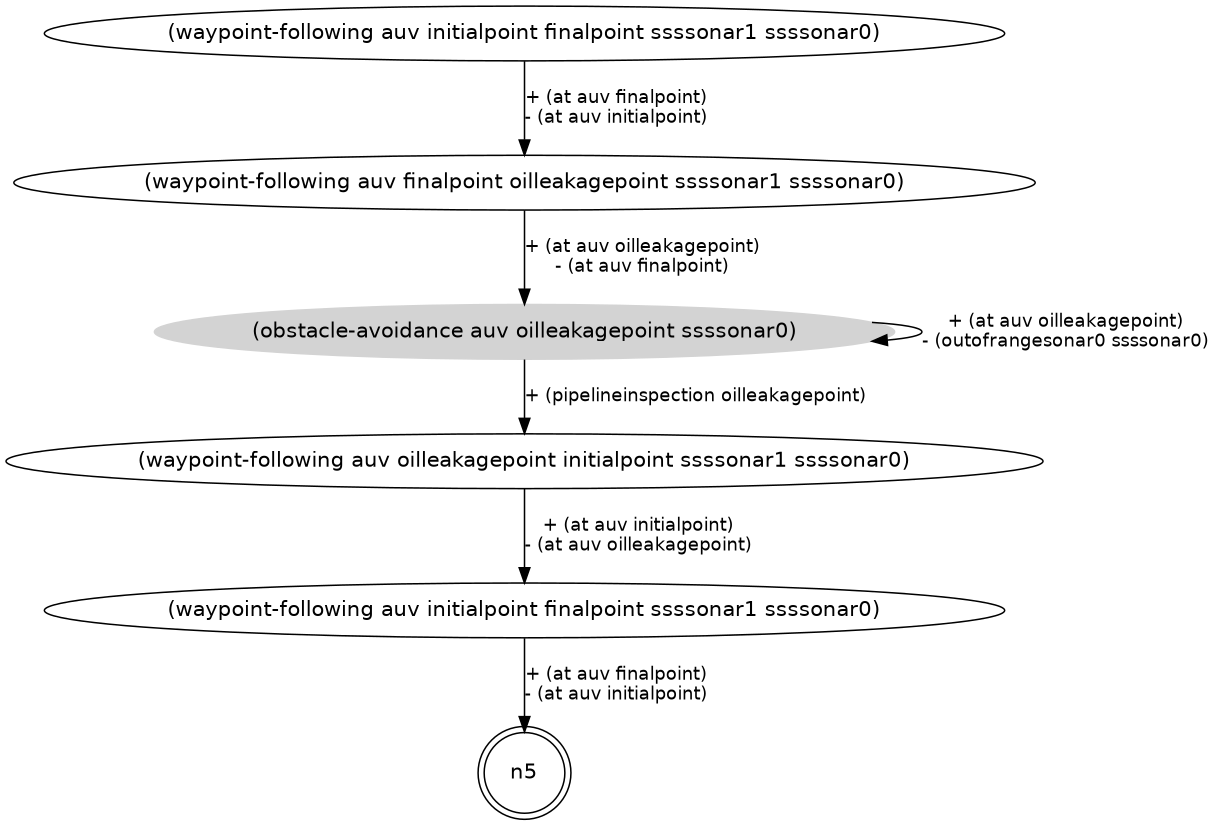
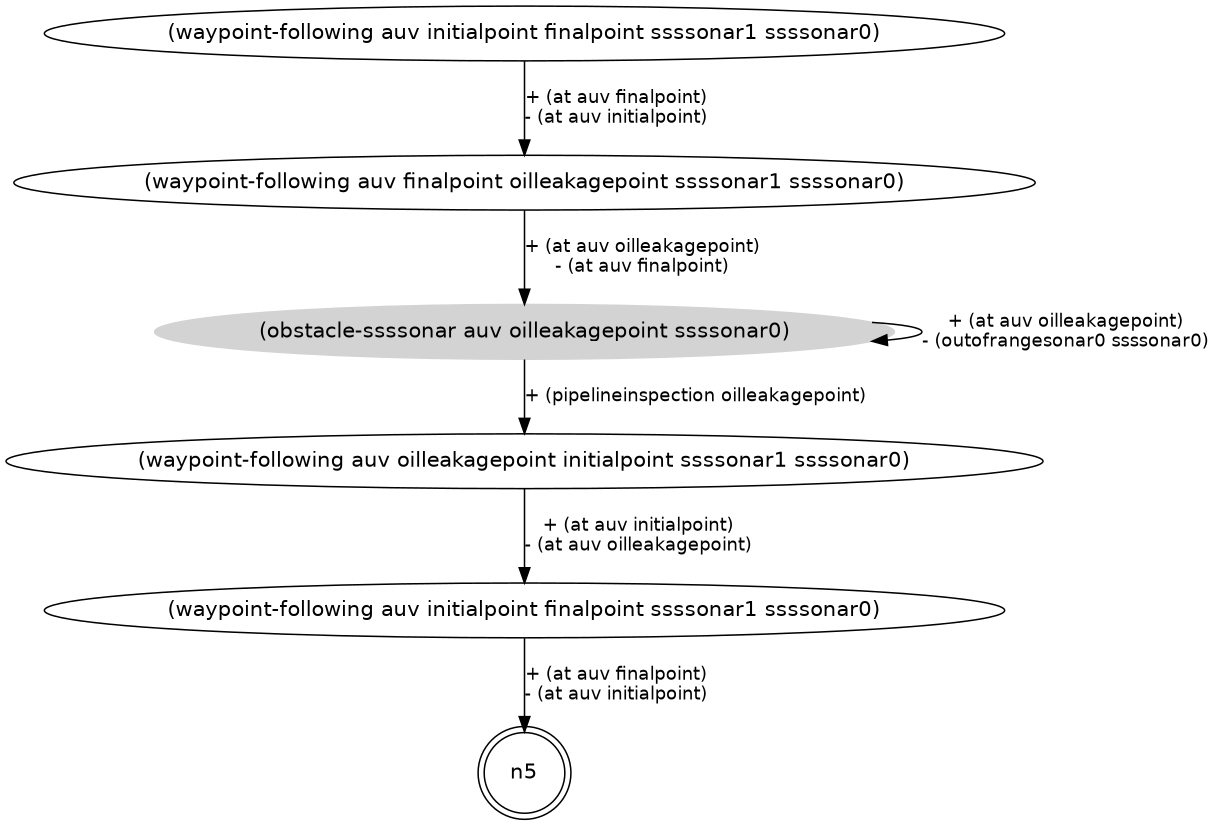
(525, 332) -> (525, 332)
